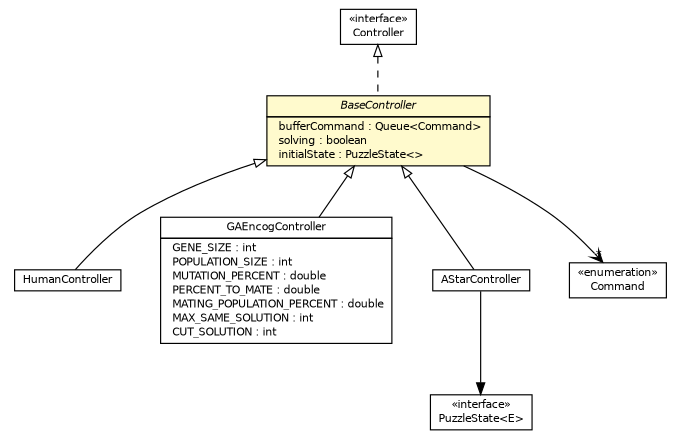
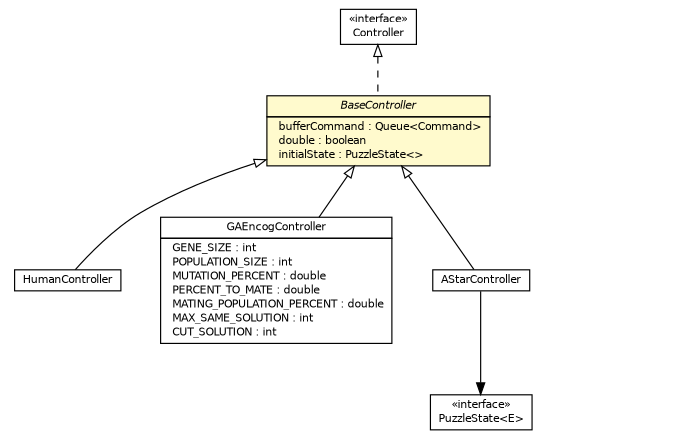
(321, 141) -> (321, 141)
(617, 280) -> none
